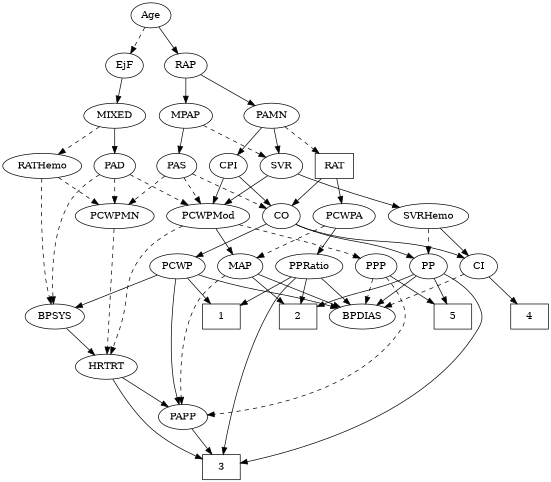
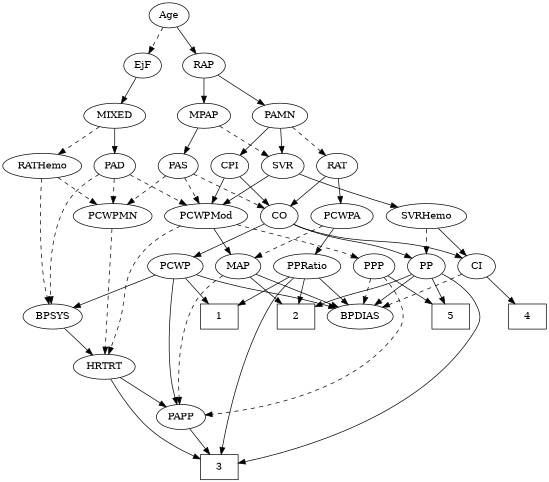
(334, 166) -> (337, 166)
